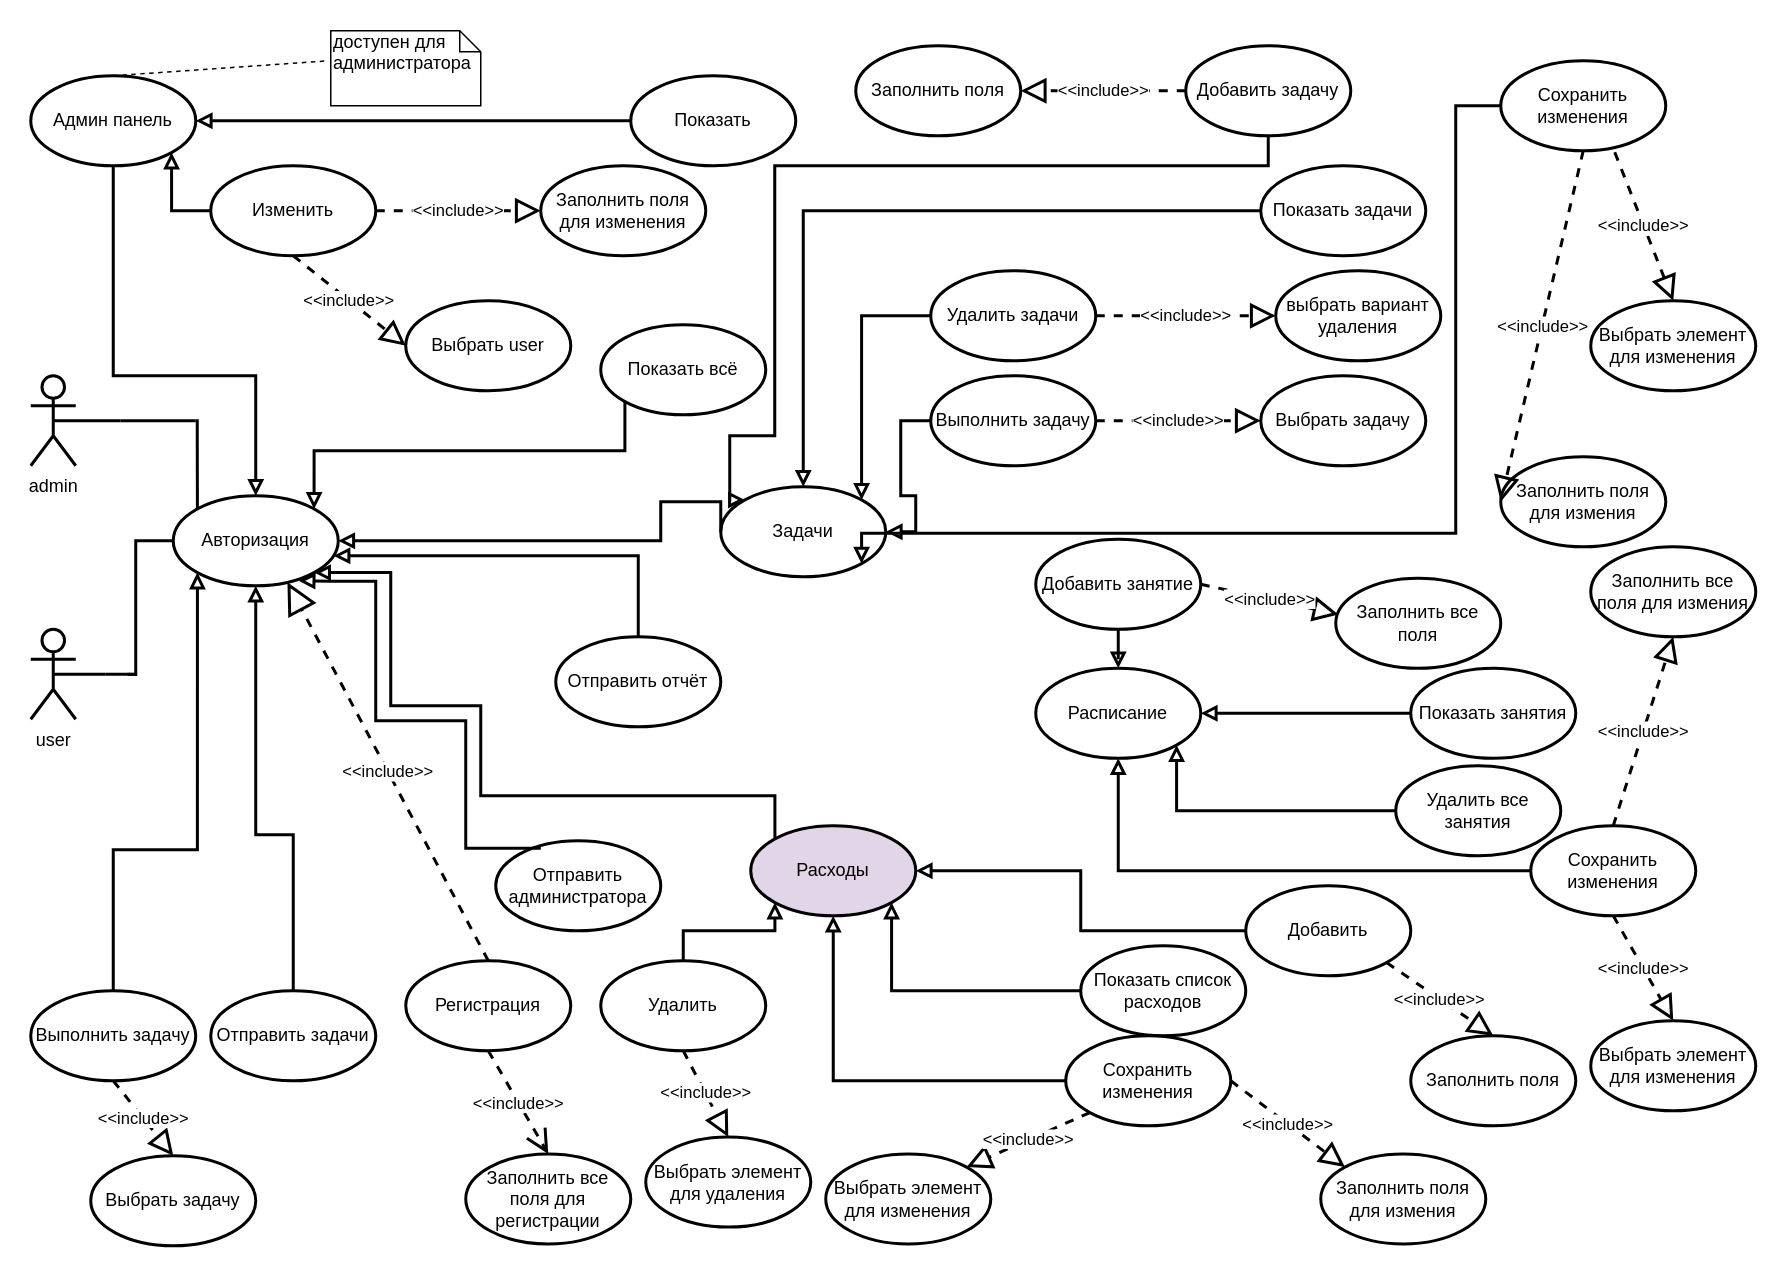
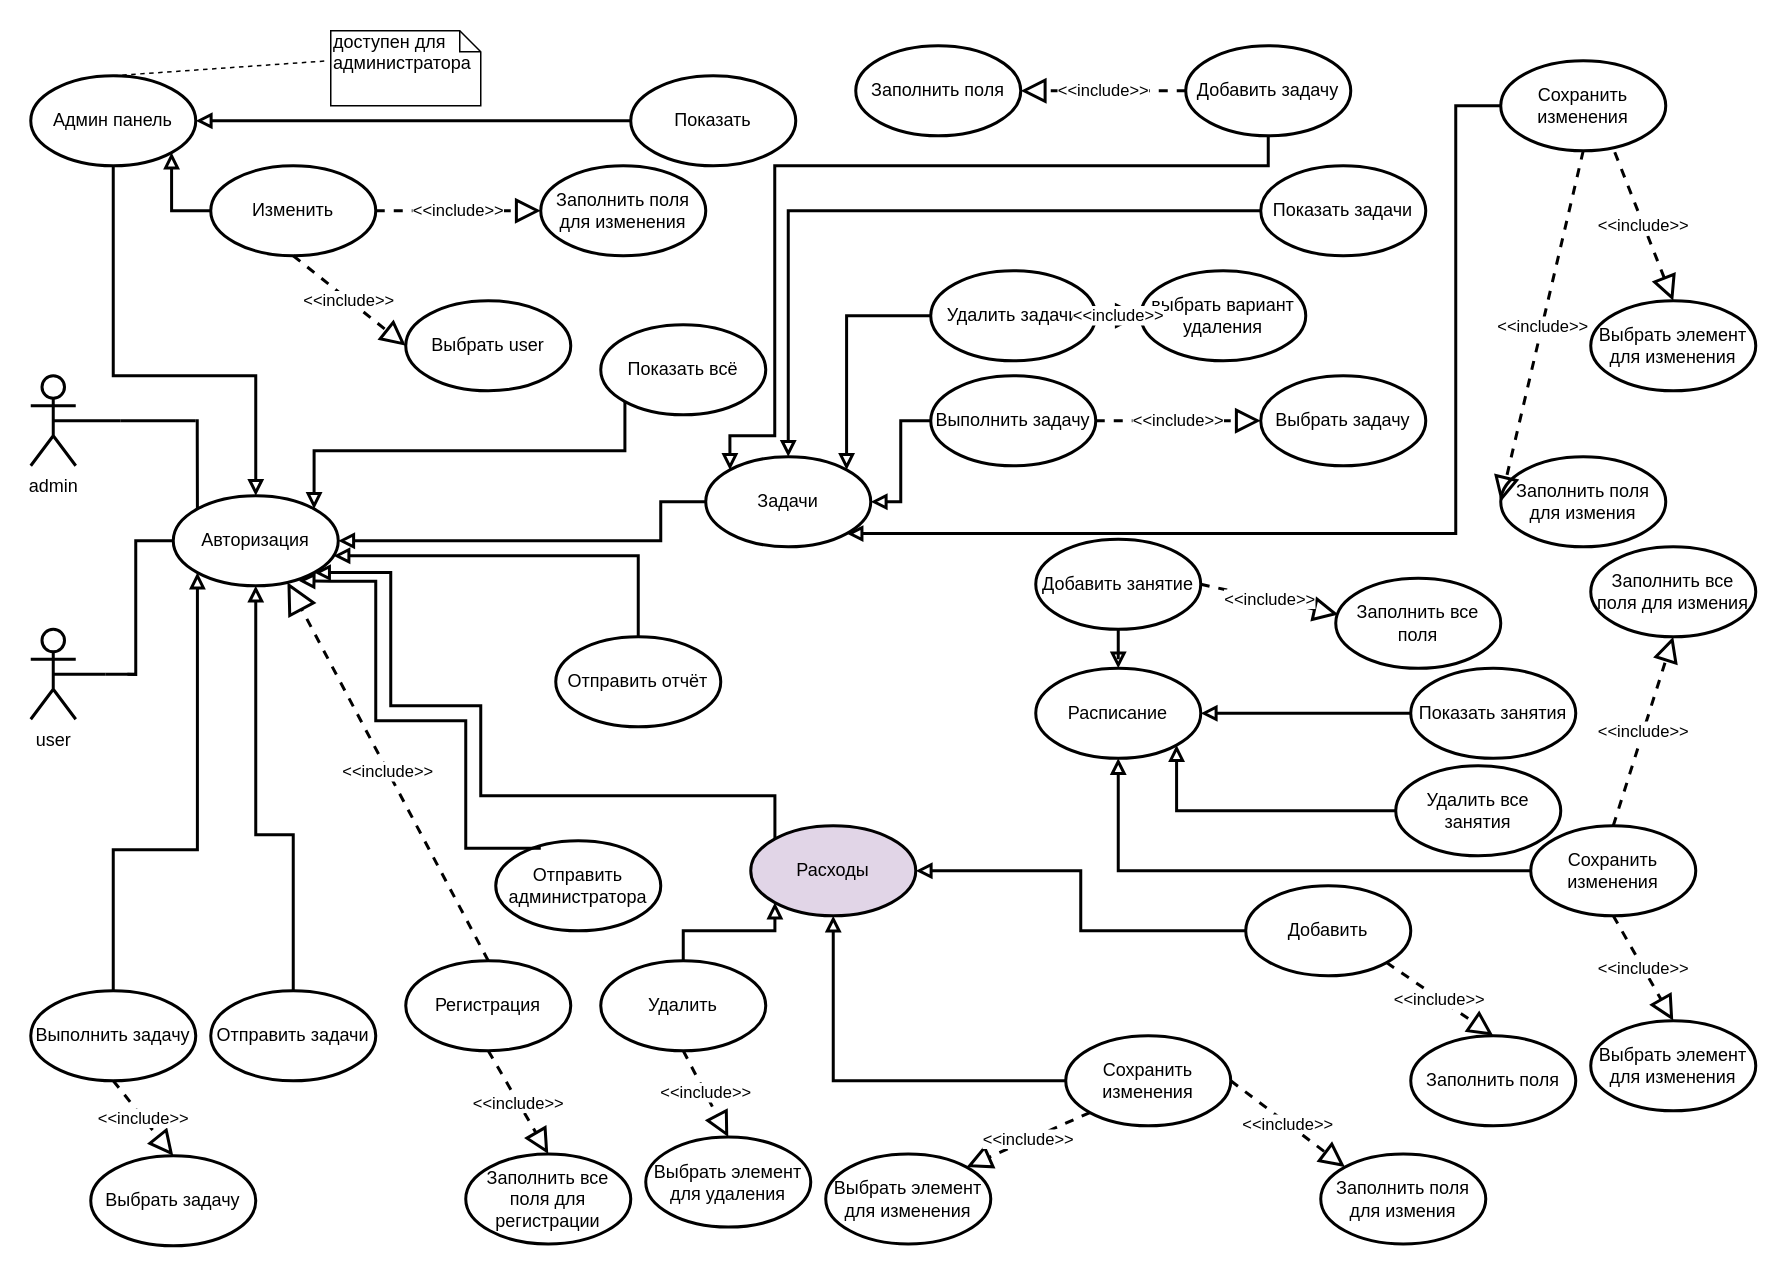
(1358, 316) -> (1223, 316)
(803, 532) -> (788, 502)
(951, 991) -> none
(1163, 991) -> none
(539, 1138) -> (535, 1131)
